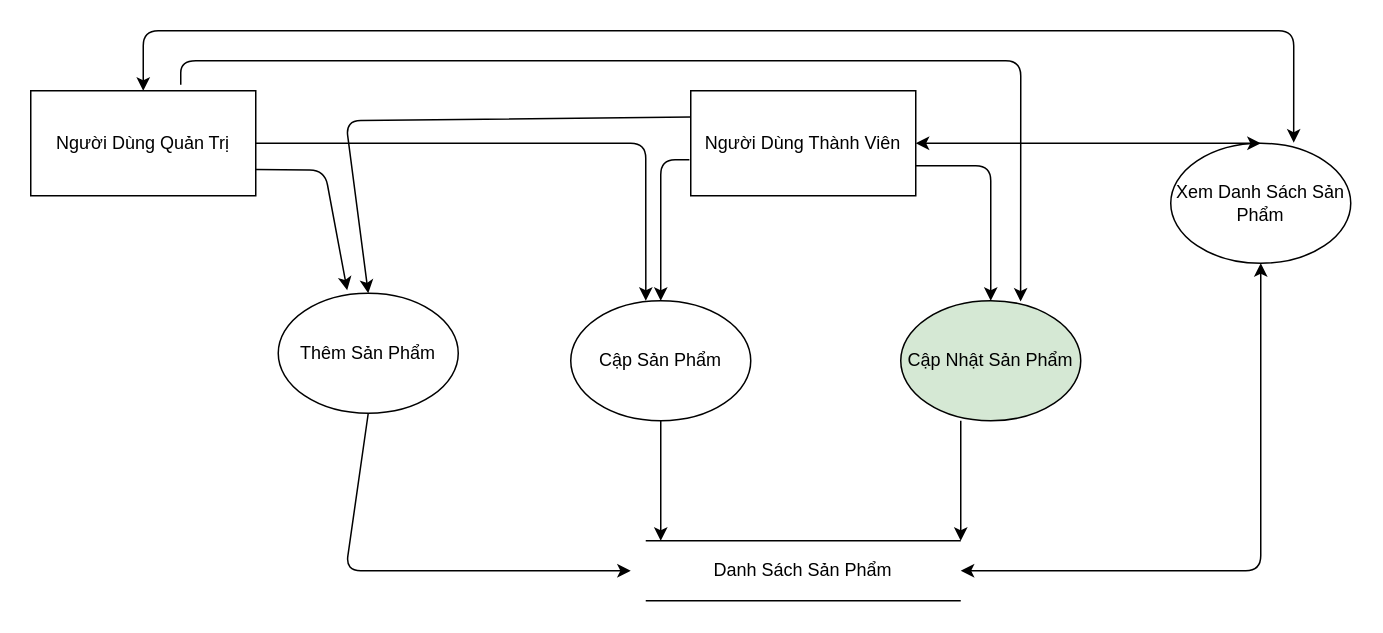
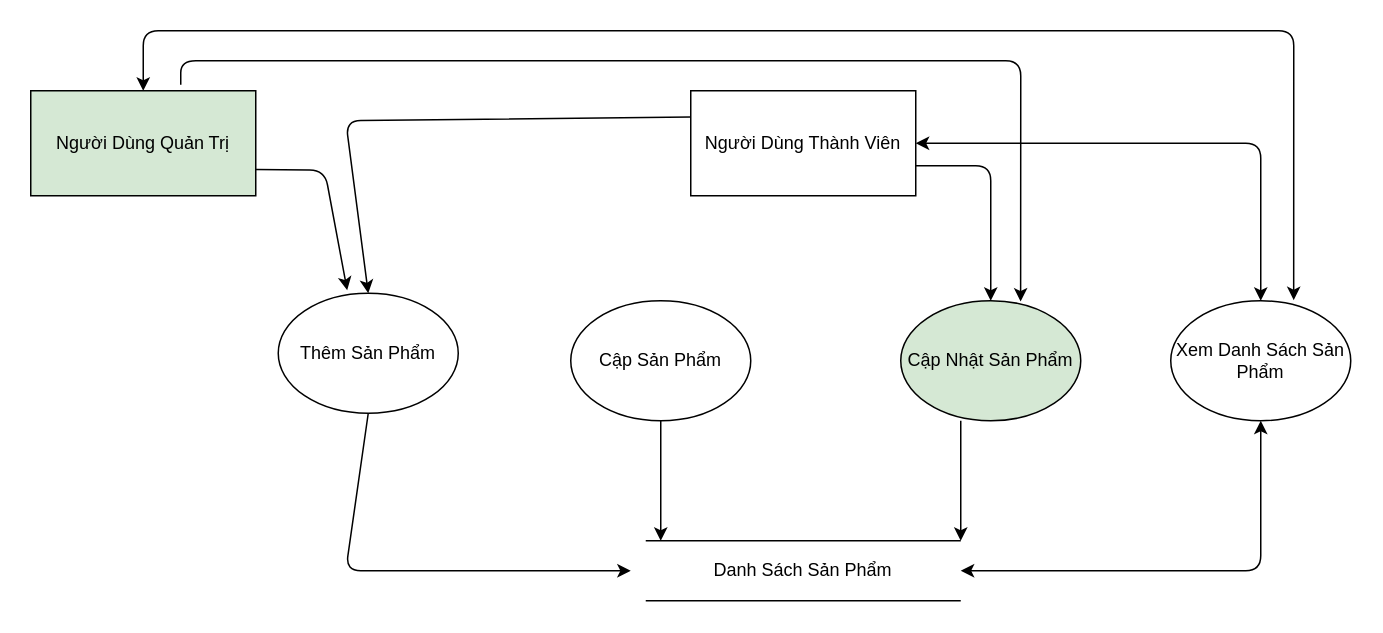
(143, 143) -> (143, 143)
(519, 143) -> none
(1261, 203) -> (1261, 361)
(661, 216) -> none
